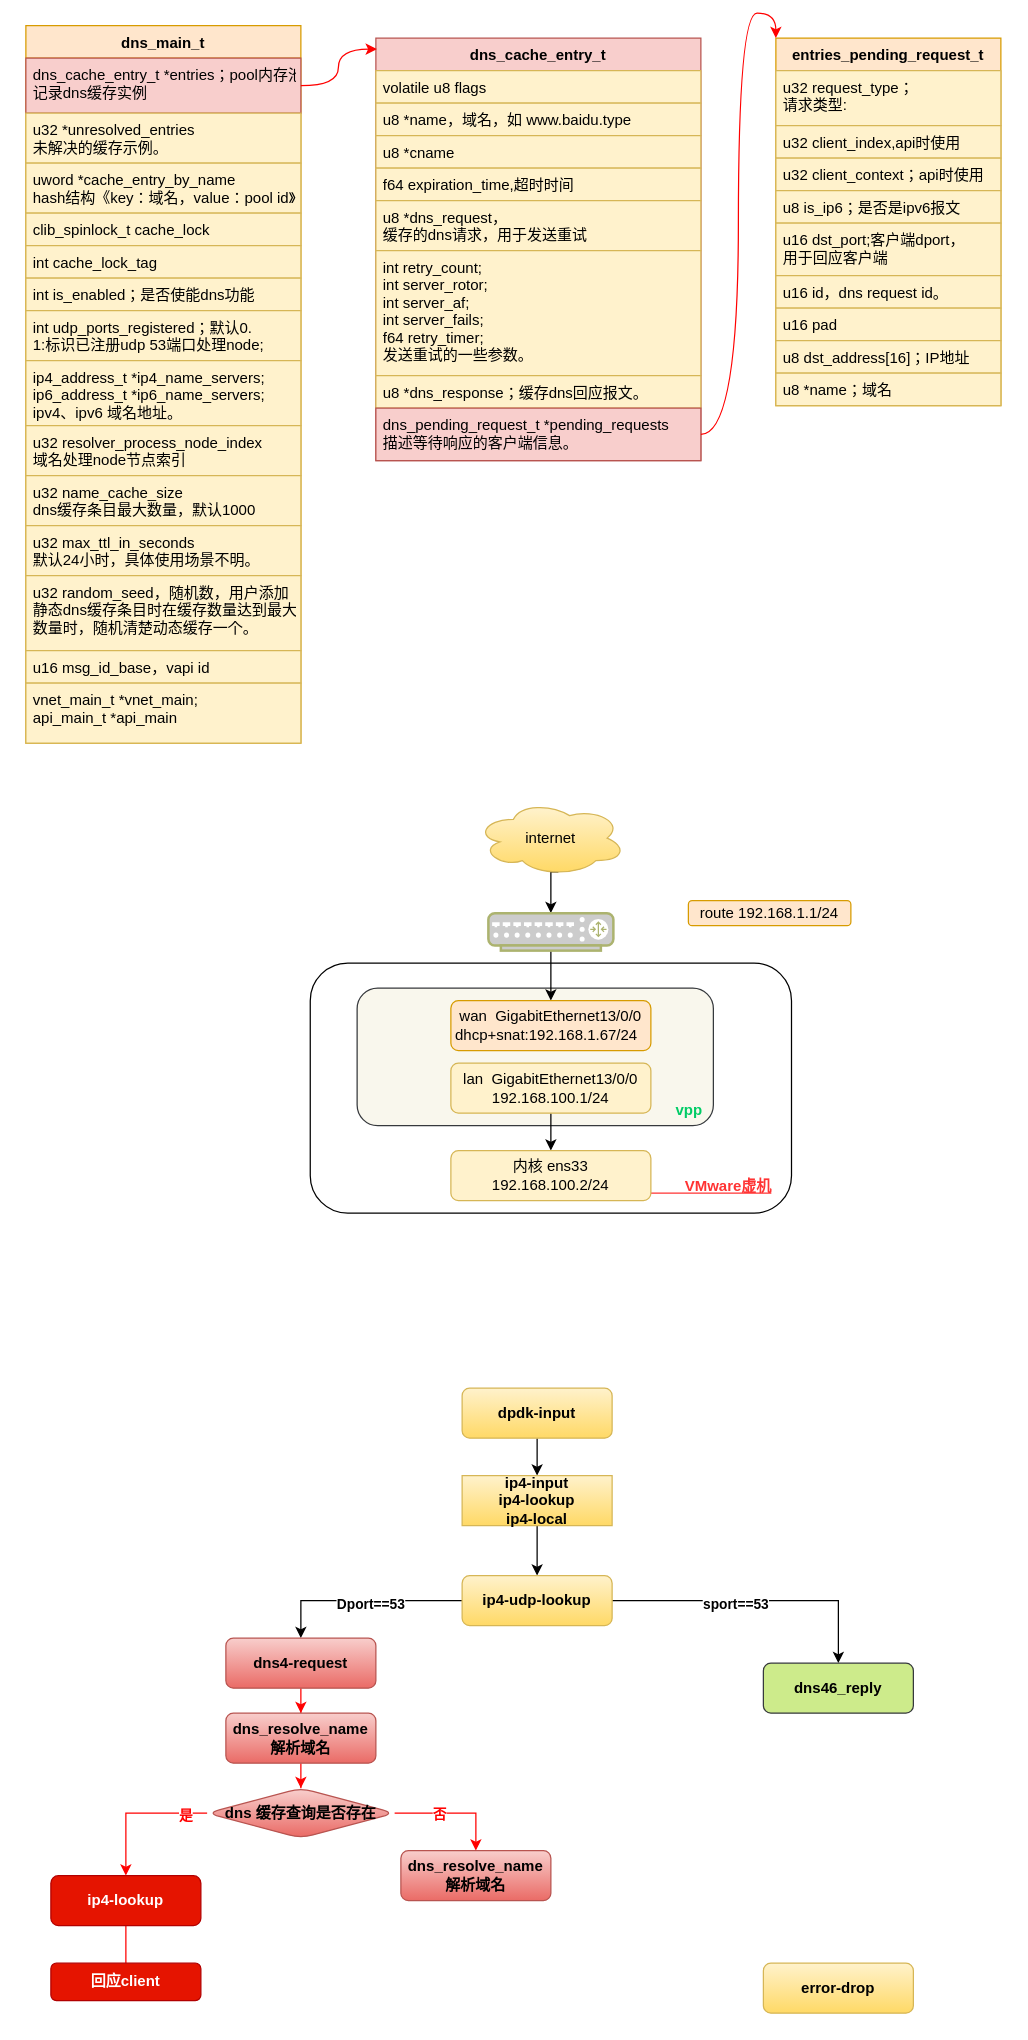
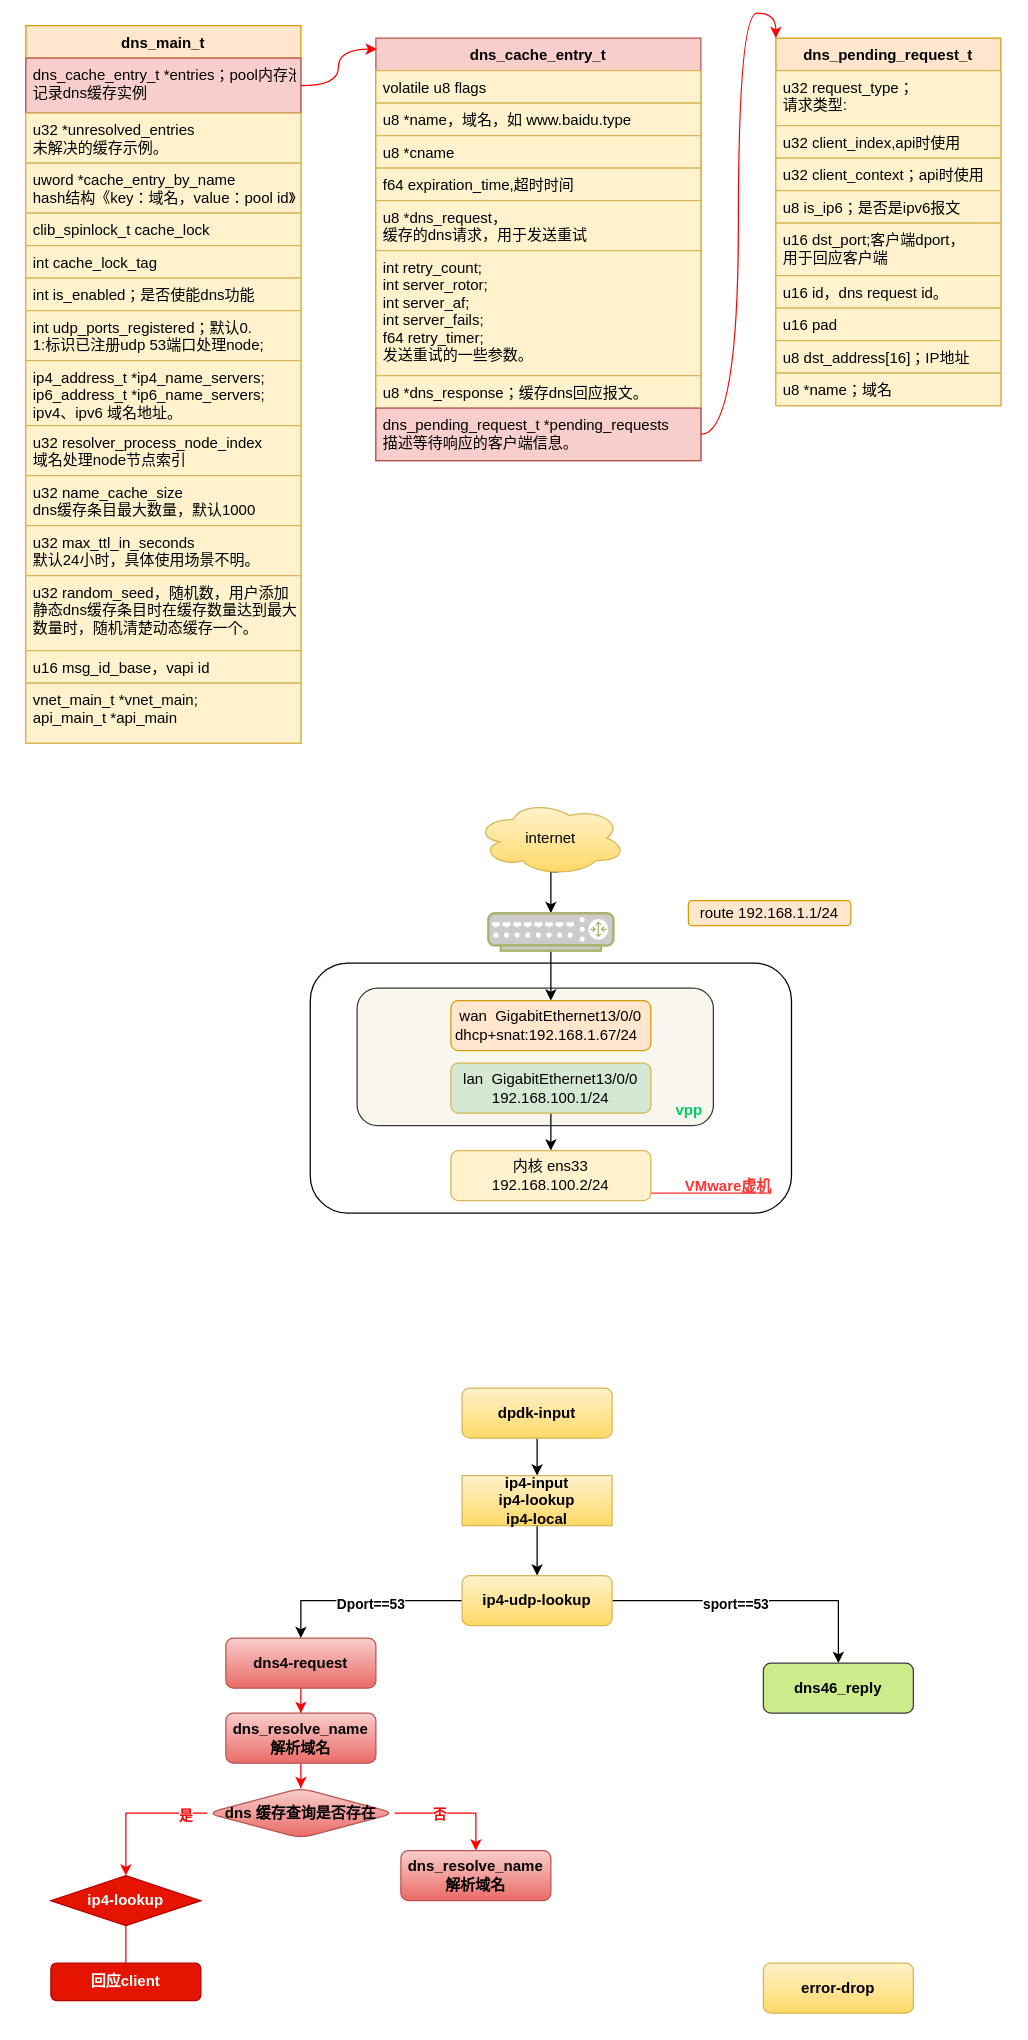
(888, 55) -> (888, 55)
(551, 1088) -> (551, 1088)
(126, 1901) -> (126, 1901)
